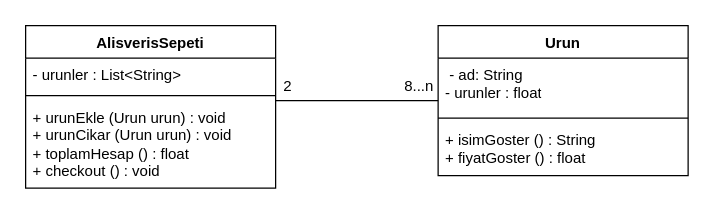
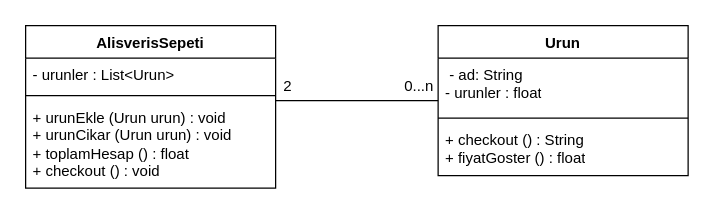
(120, 76) -> (114, 76)
(419, 87) -> (419, 87)
(533, 150) -> (533, 150)
